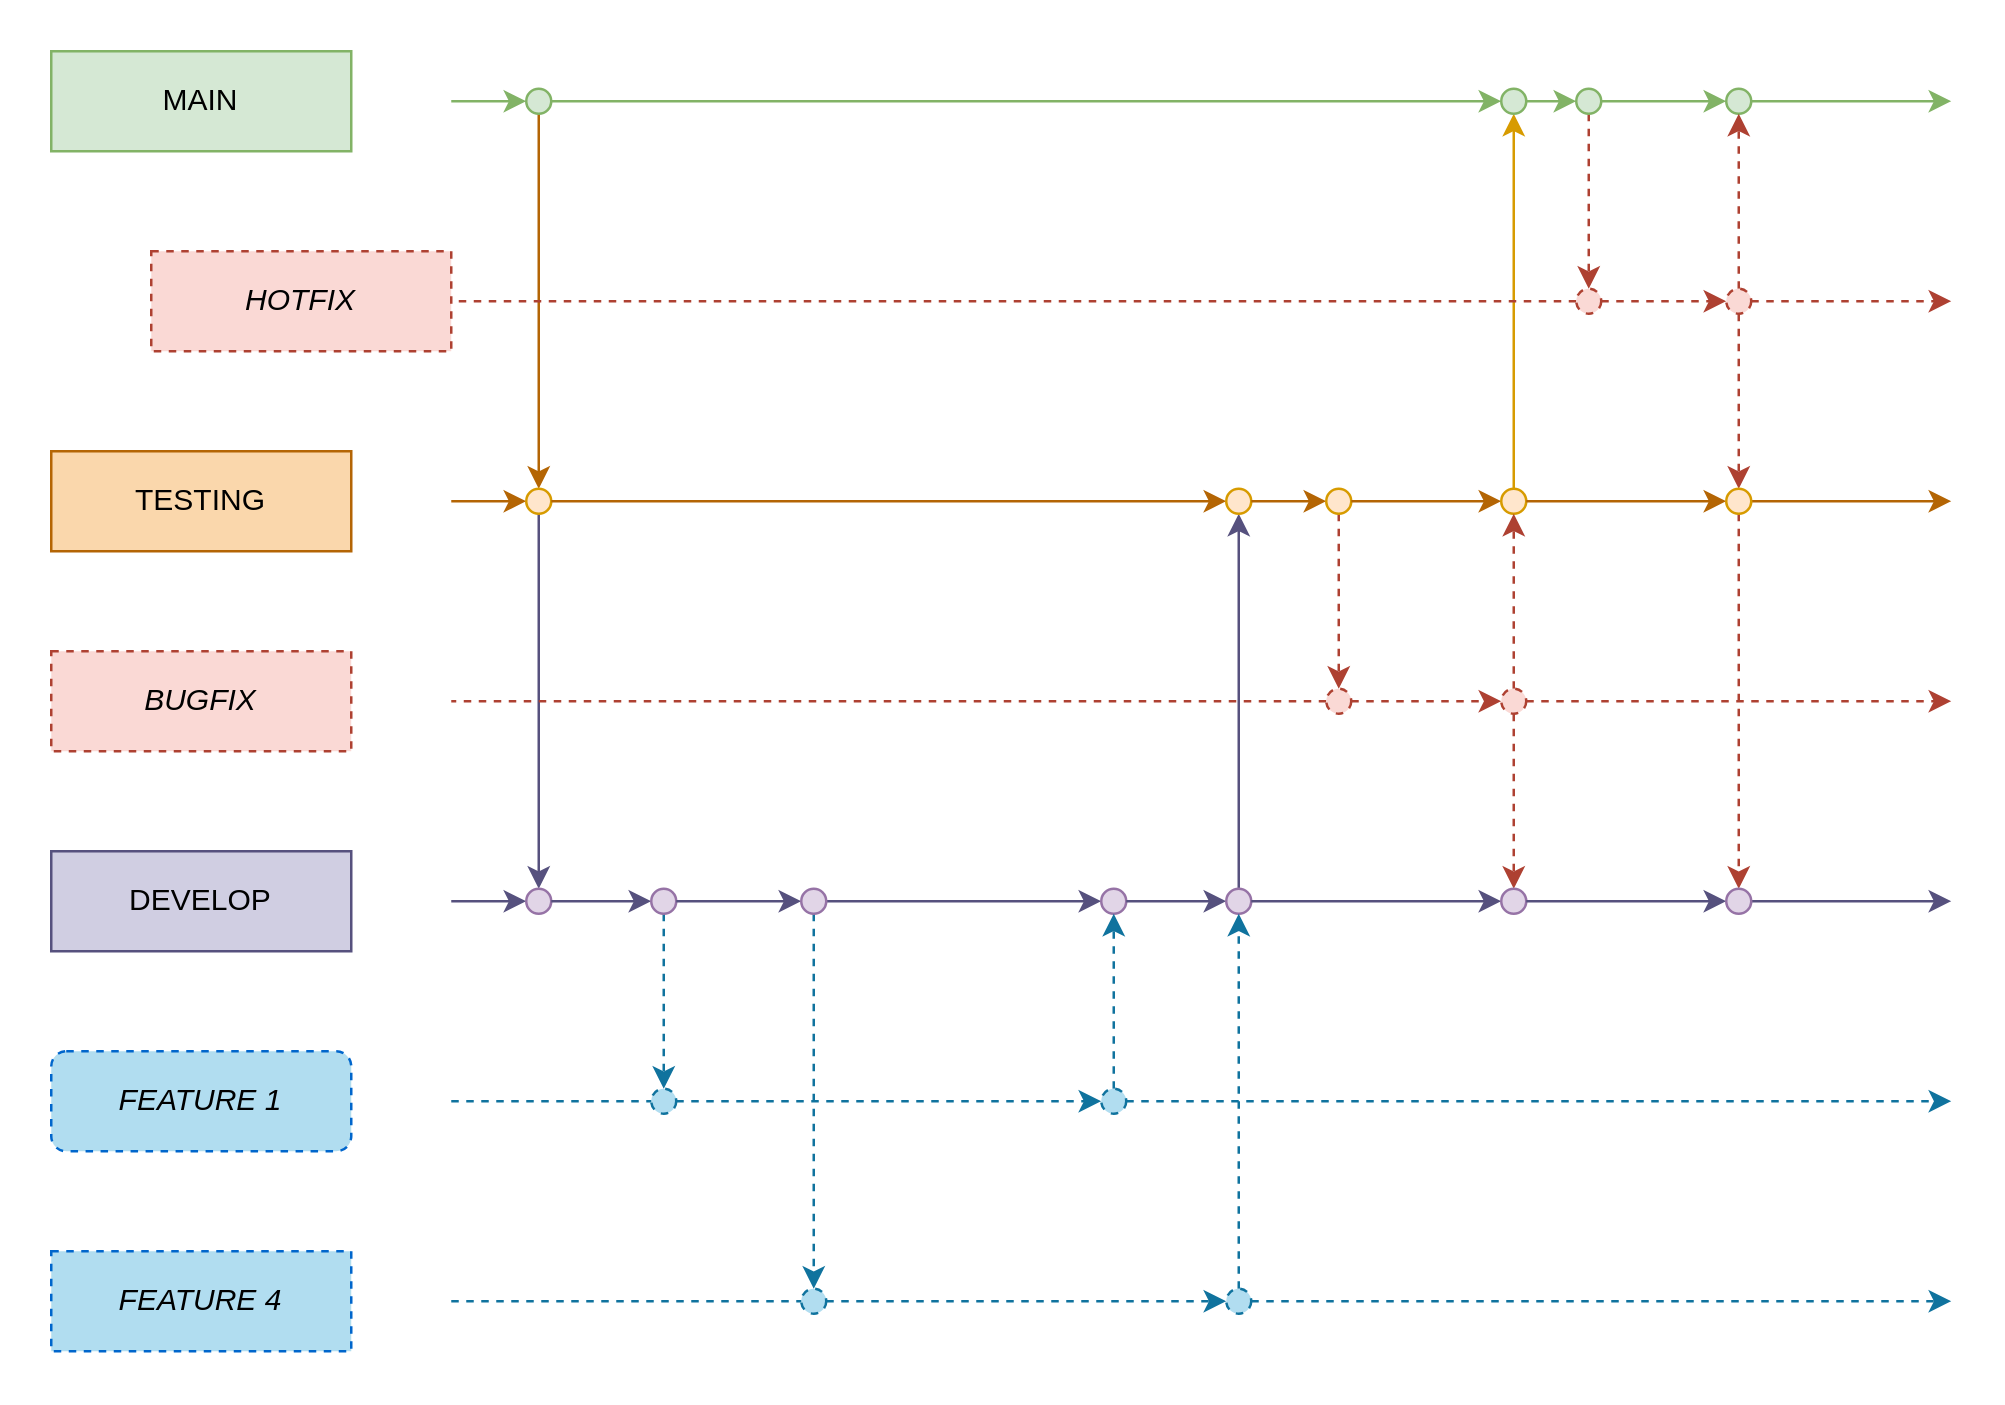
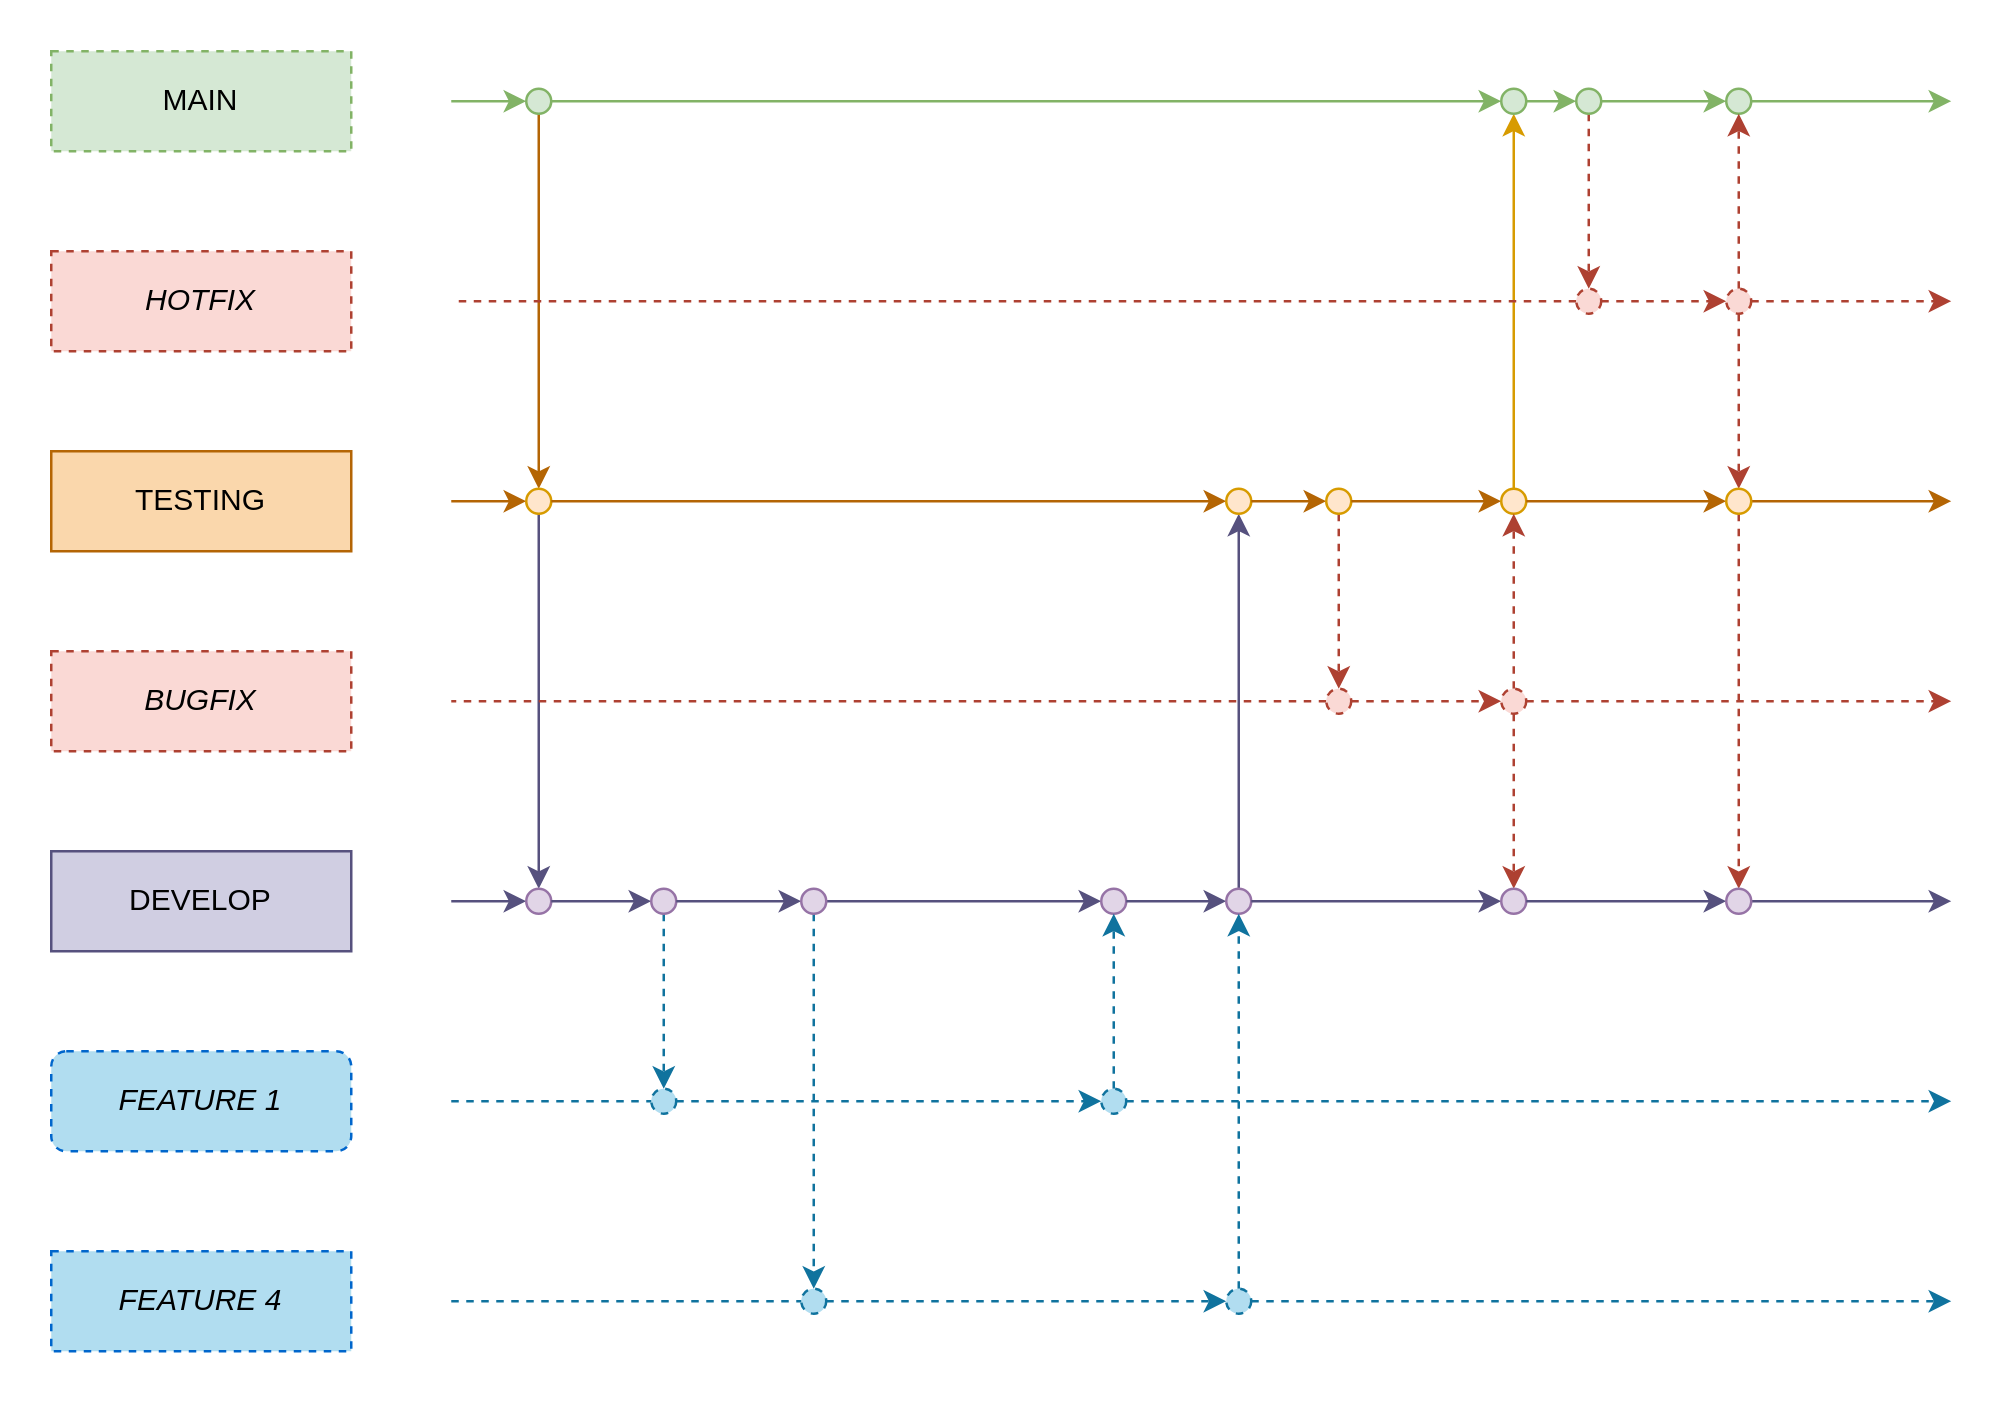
(201, 101) -> (201, 101)
(301, 301) -> (201, 301)
